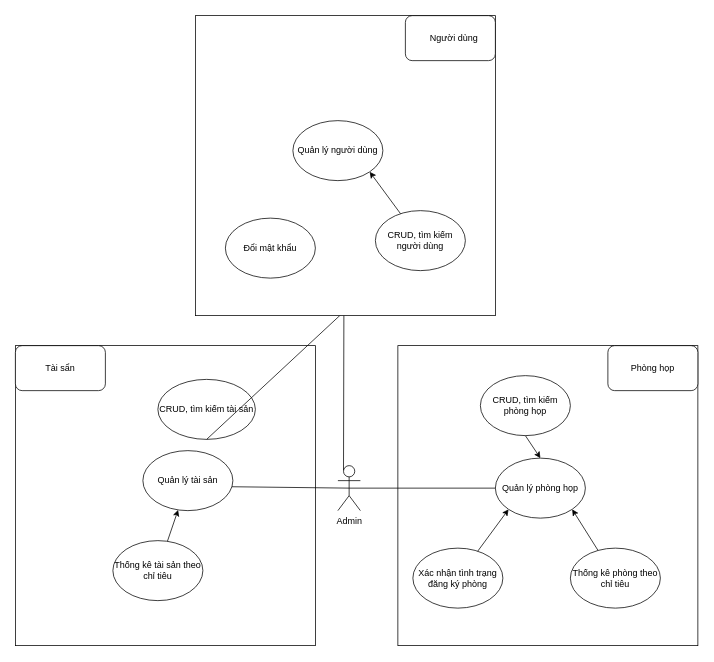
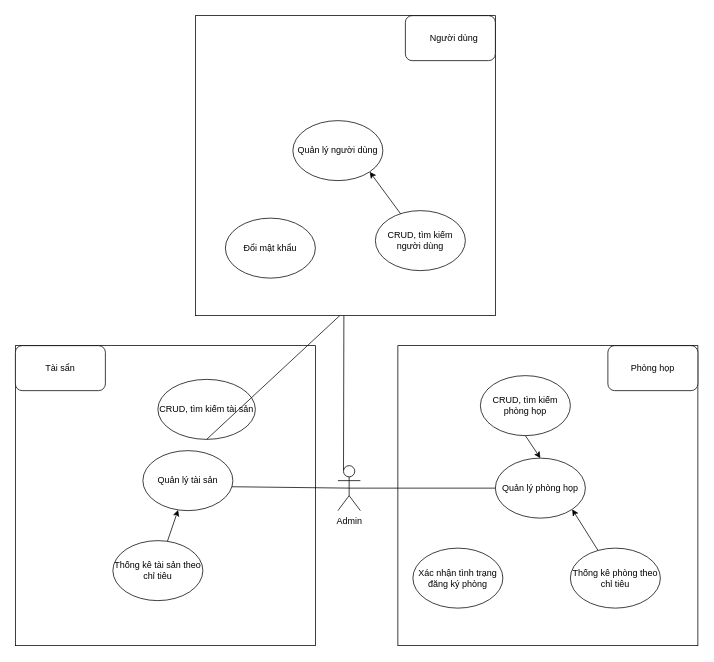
(491, 532) -> none
